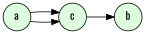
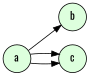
(97, 17) -> (42, 40)
